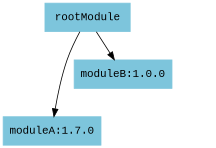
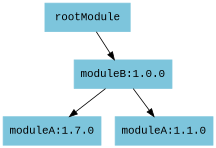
(64, 69) -> (91, 100)
none -> (164, 131)
